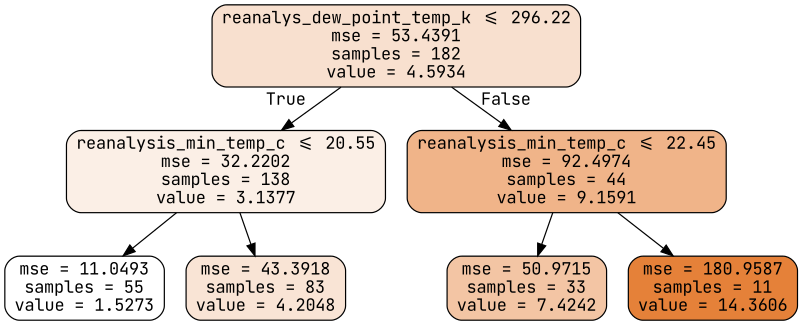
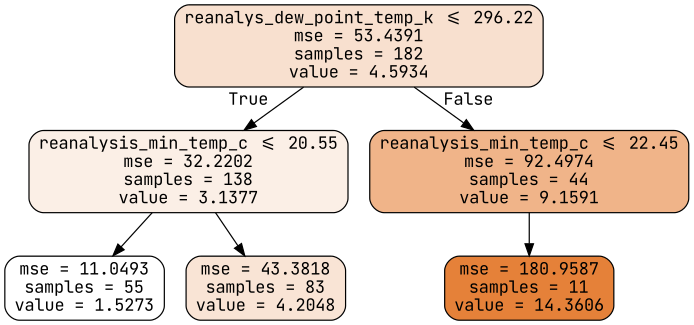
(266, 288) -> (266, 288)
(527, 288) -> none
